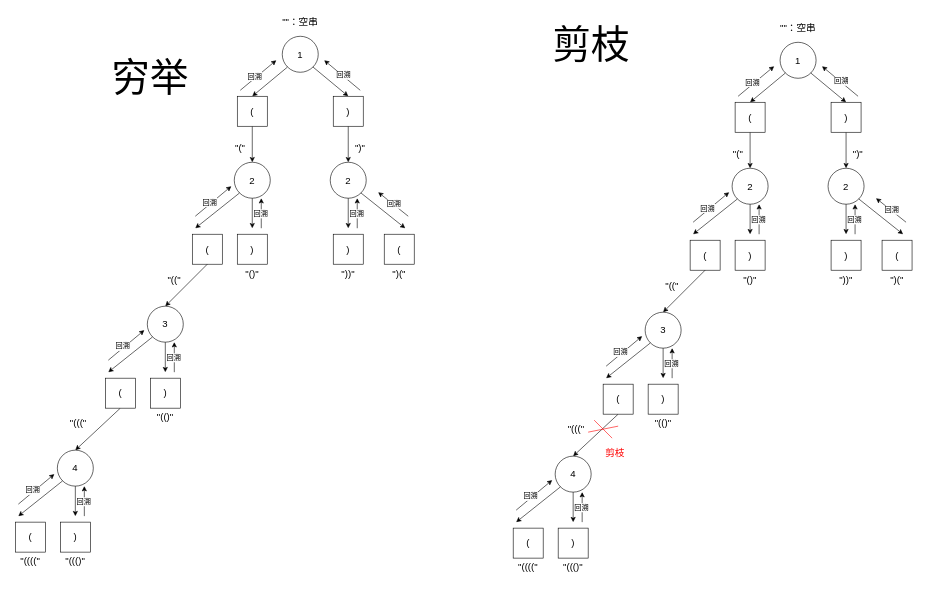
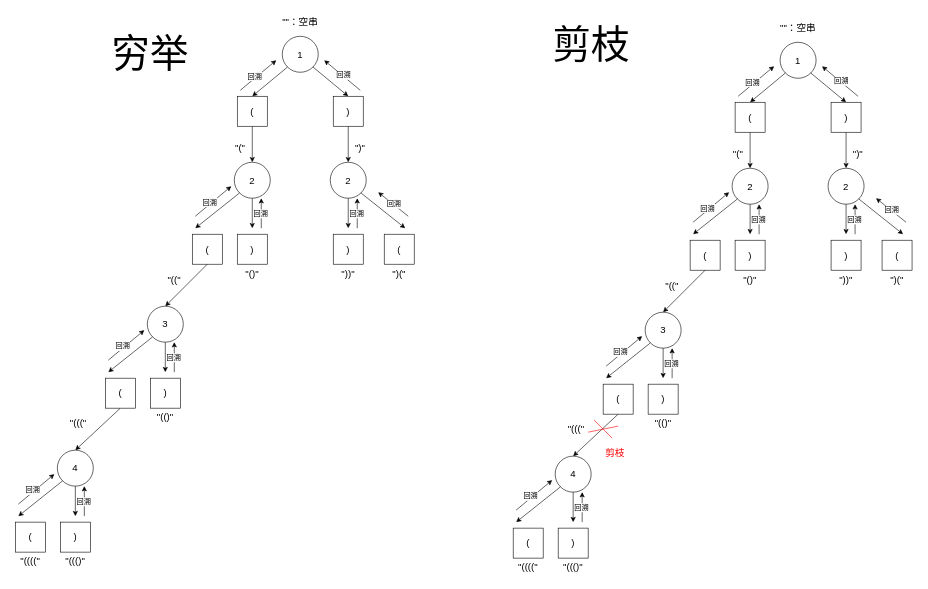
(150, 78) -> (150, 54)
